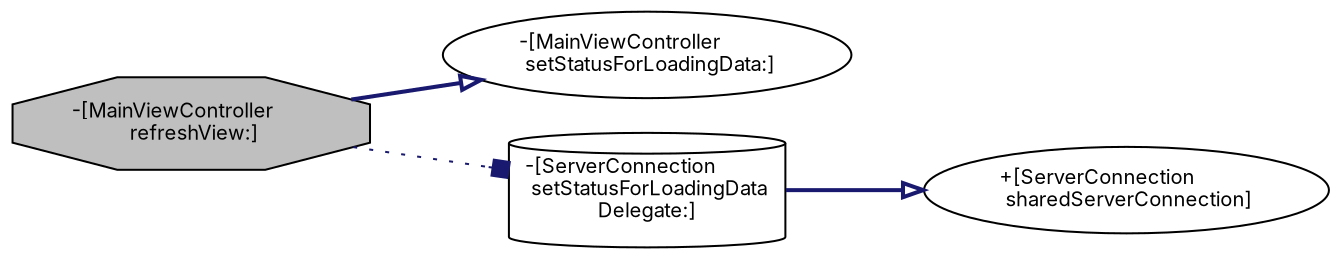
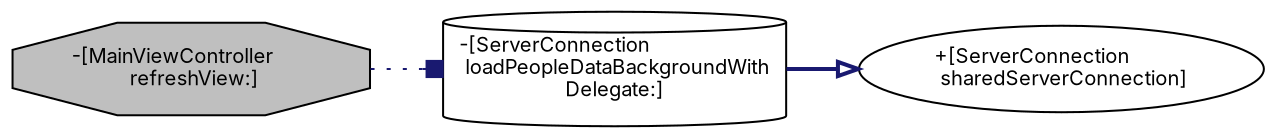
(647, 55) -> none
(647, 190) -> (615, 69)
